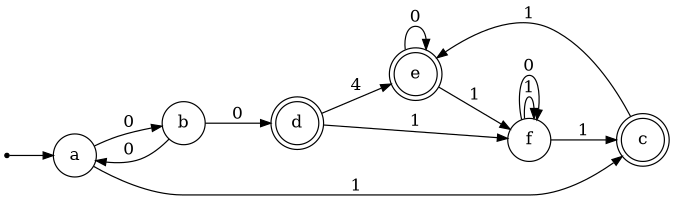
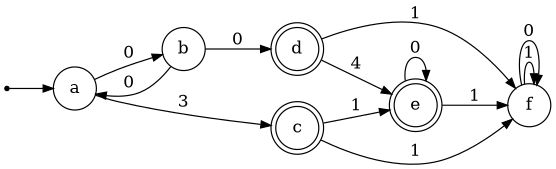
(578, 140) -> (415, 164)
(356, 186) -> (184, 102)
